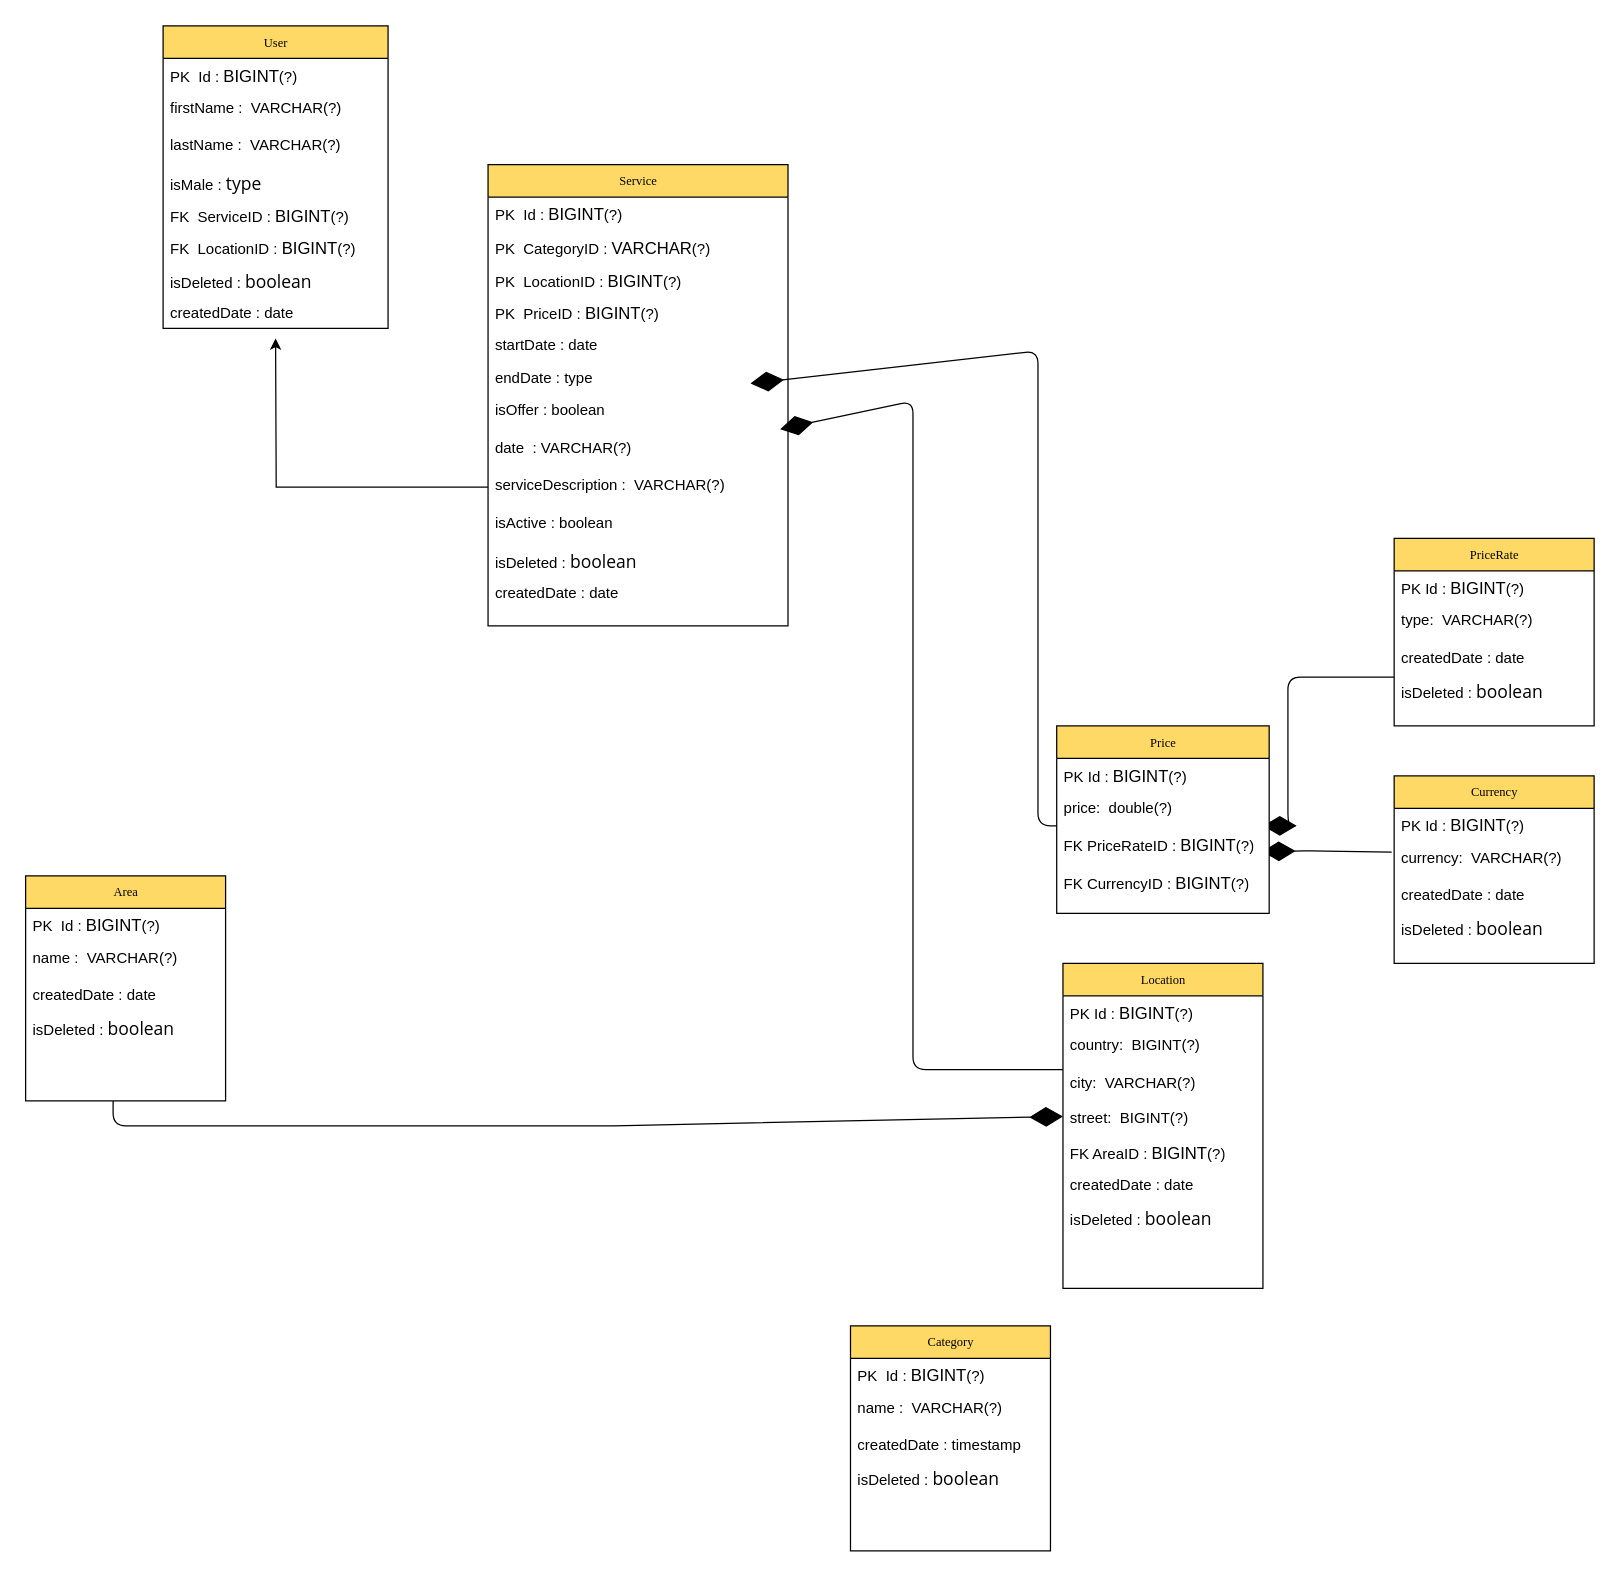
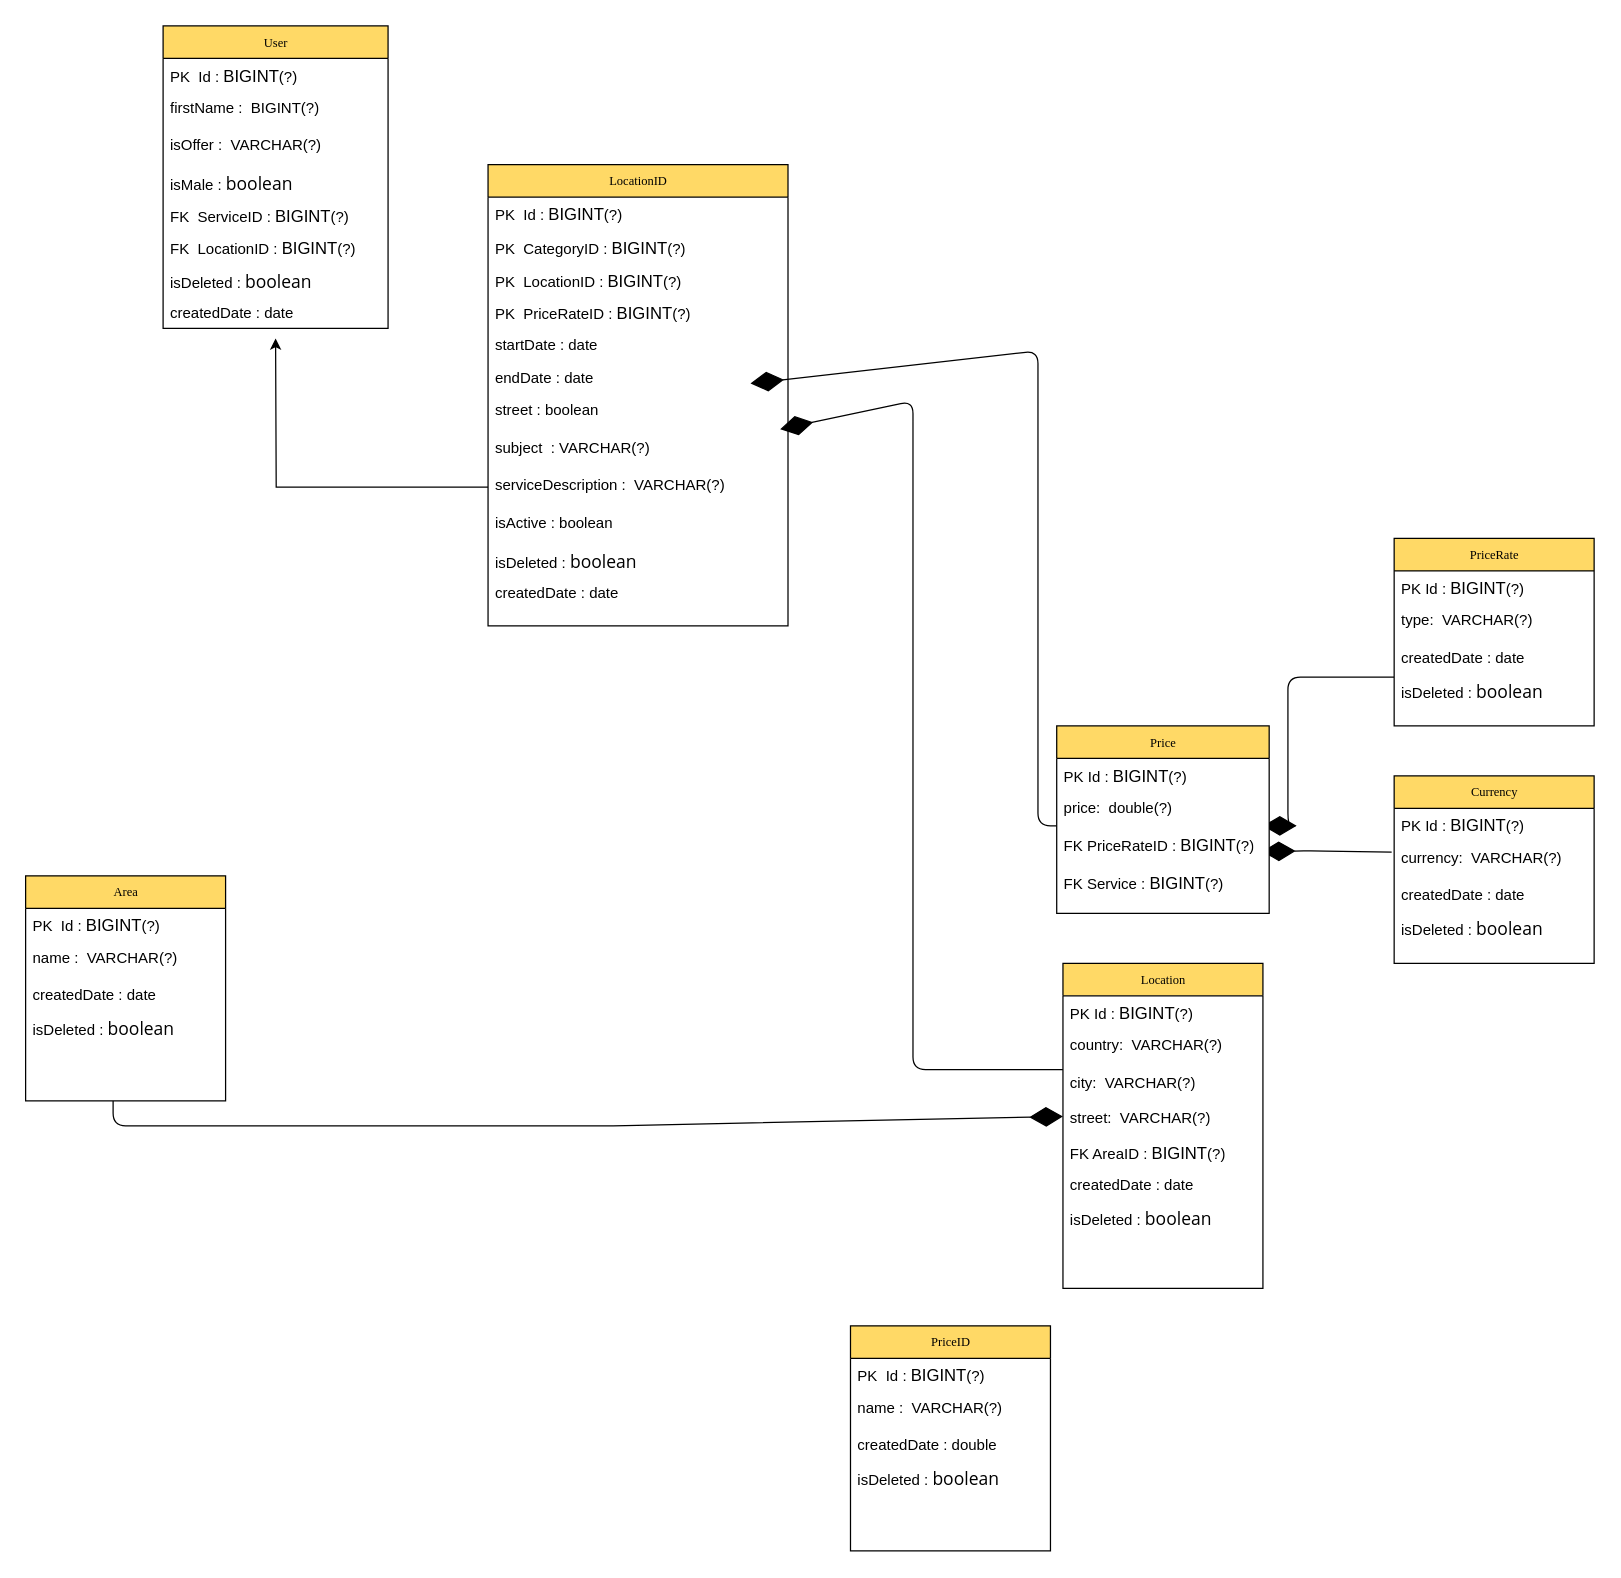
(259, 108) -> (255, 108)
(255, 146) -> (251, 146)
(639, 181) -> (639, 181)
(217, 183) -> (228, 183)
(603, 248) -> (599, 248)
(584, 313) -> (601, 313)
(549, 378) -> (549, 378)
(557, 411) -> (555, 411)
(565, 448) -> (578, 448)
(1164, 883) -> (1149, 883)
(1147, 1046) -> (1151, 1046)
(1142, 1118) -> (1147, 1118)
(951, 1342) -> (951, 1342)
(947, 1446) -> (934, 1446)
